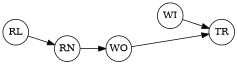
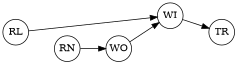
(38, 39) -> (89, 24)
(167, 41) -> (141, 34)
